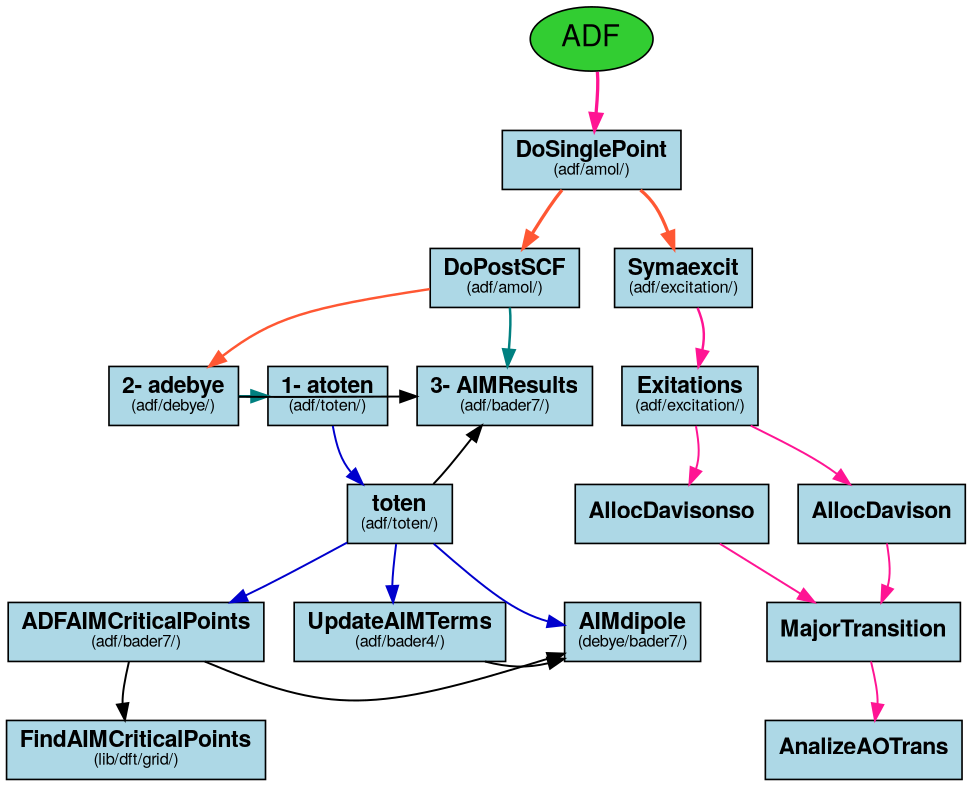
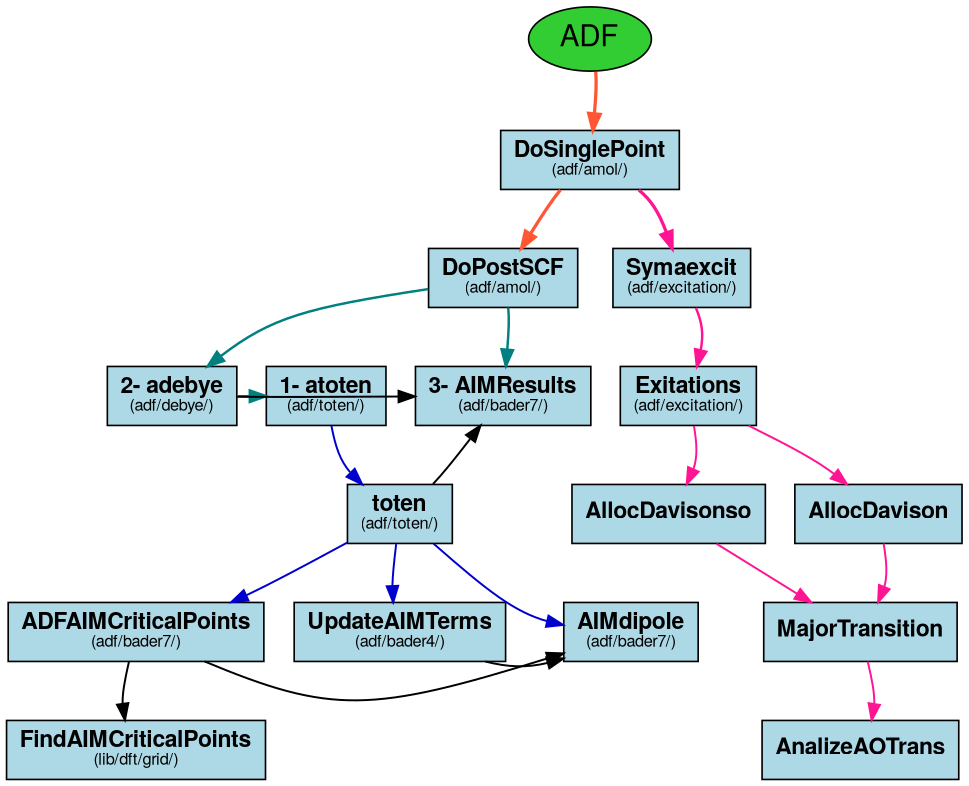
(598, 93) -> (596, 93)
(657, 209) -> (656, 209)
(321, 309) -> (320, 309)
(633, 642) -> (631, 642)
